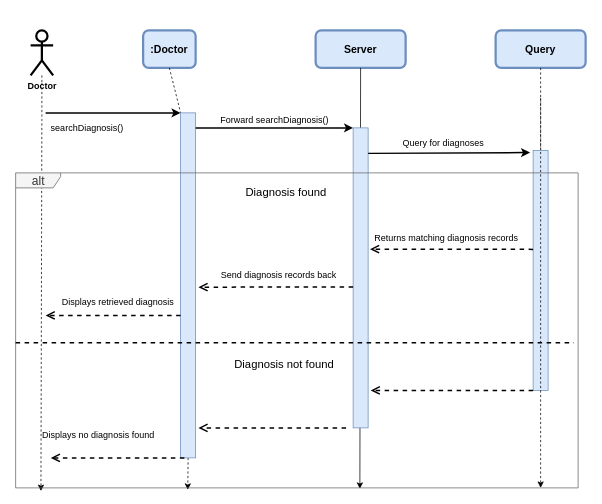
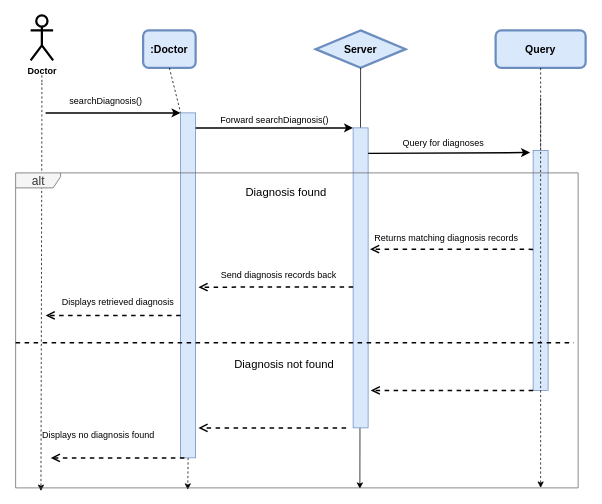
(360, 49) -> (360, 49)
(42, 53) -> (42, 38)
(87, 128) -> (105, 102)
